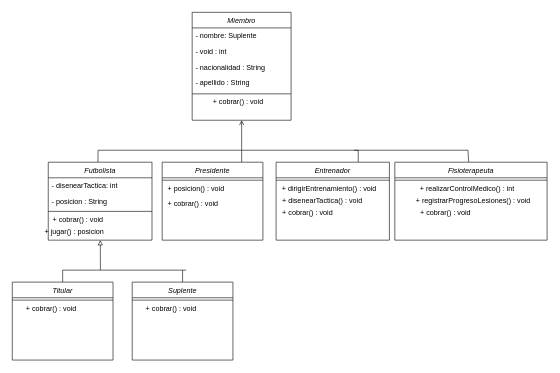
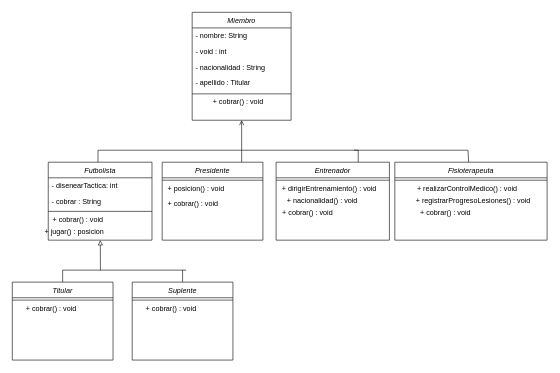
(228, 36) -> (224, 36)
(226, 83) -> (227, 83)
(472, 189) -> (472, 189)
(334, 201) -> (334, 201)
(83, 202) -> (81, 202)
